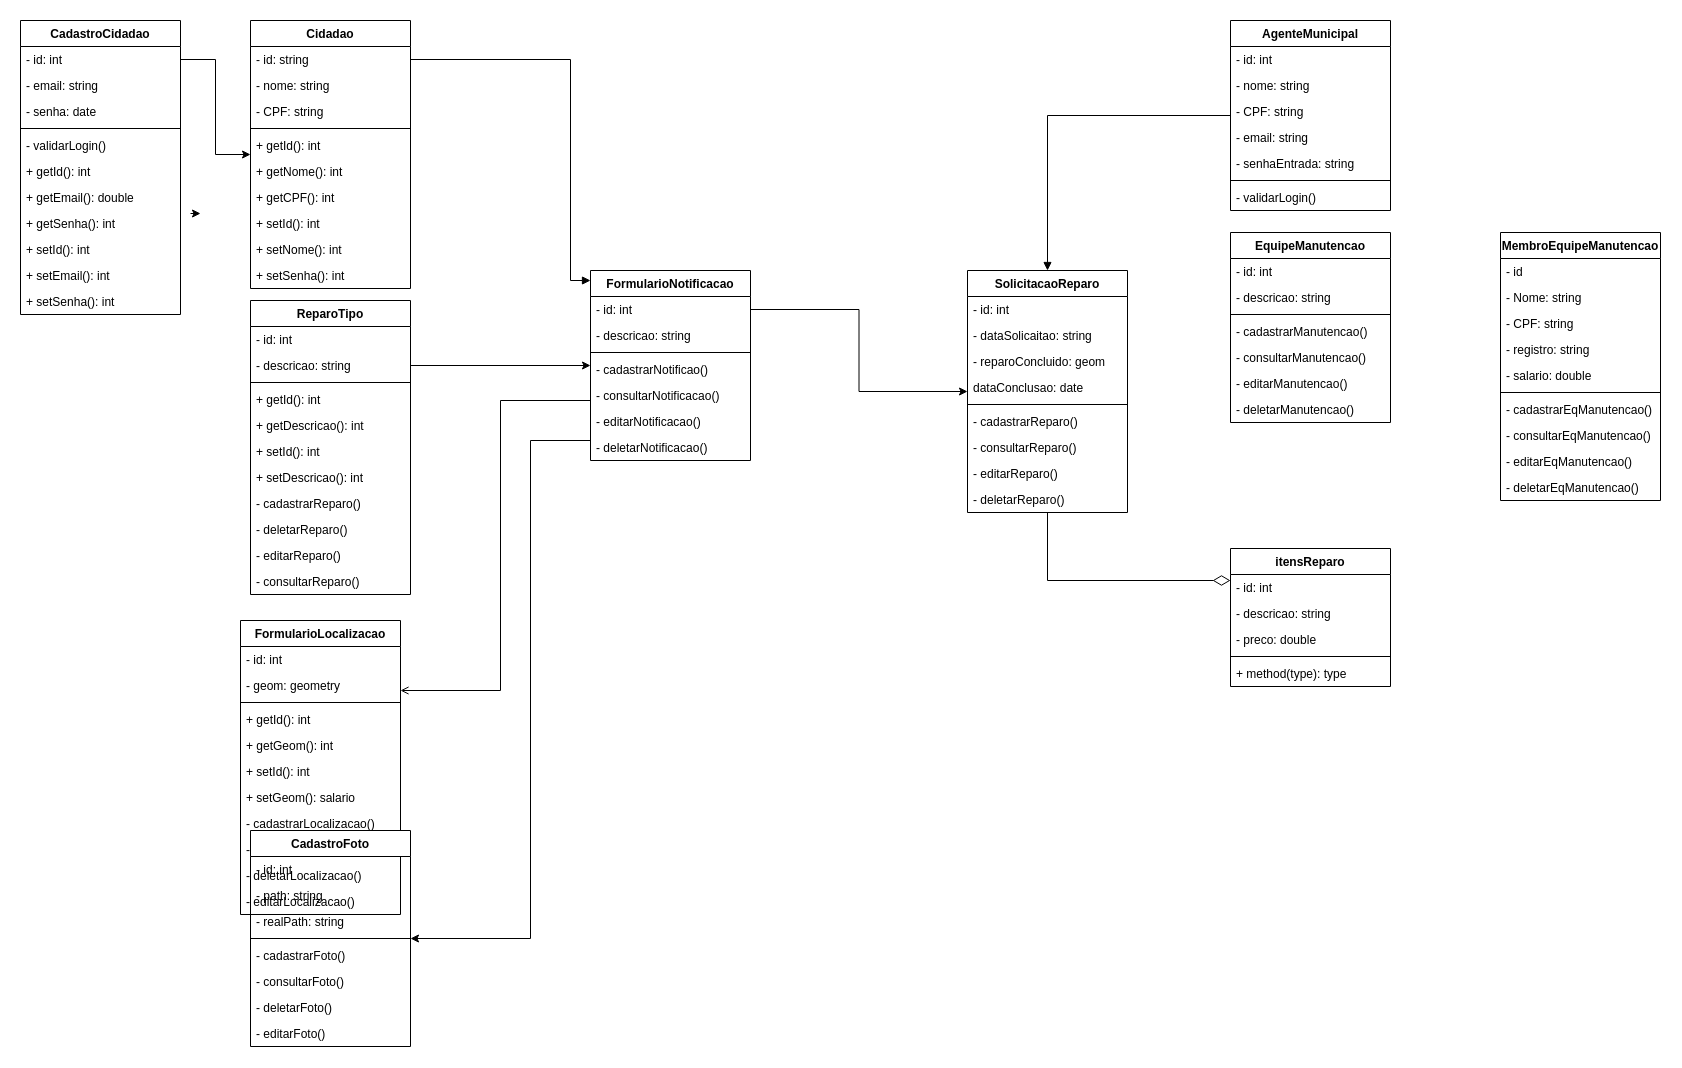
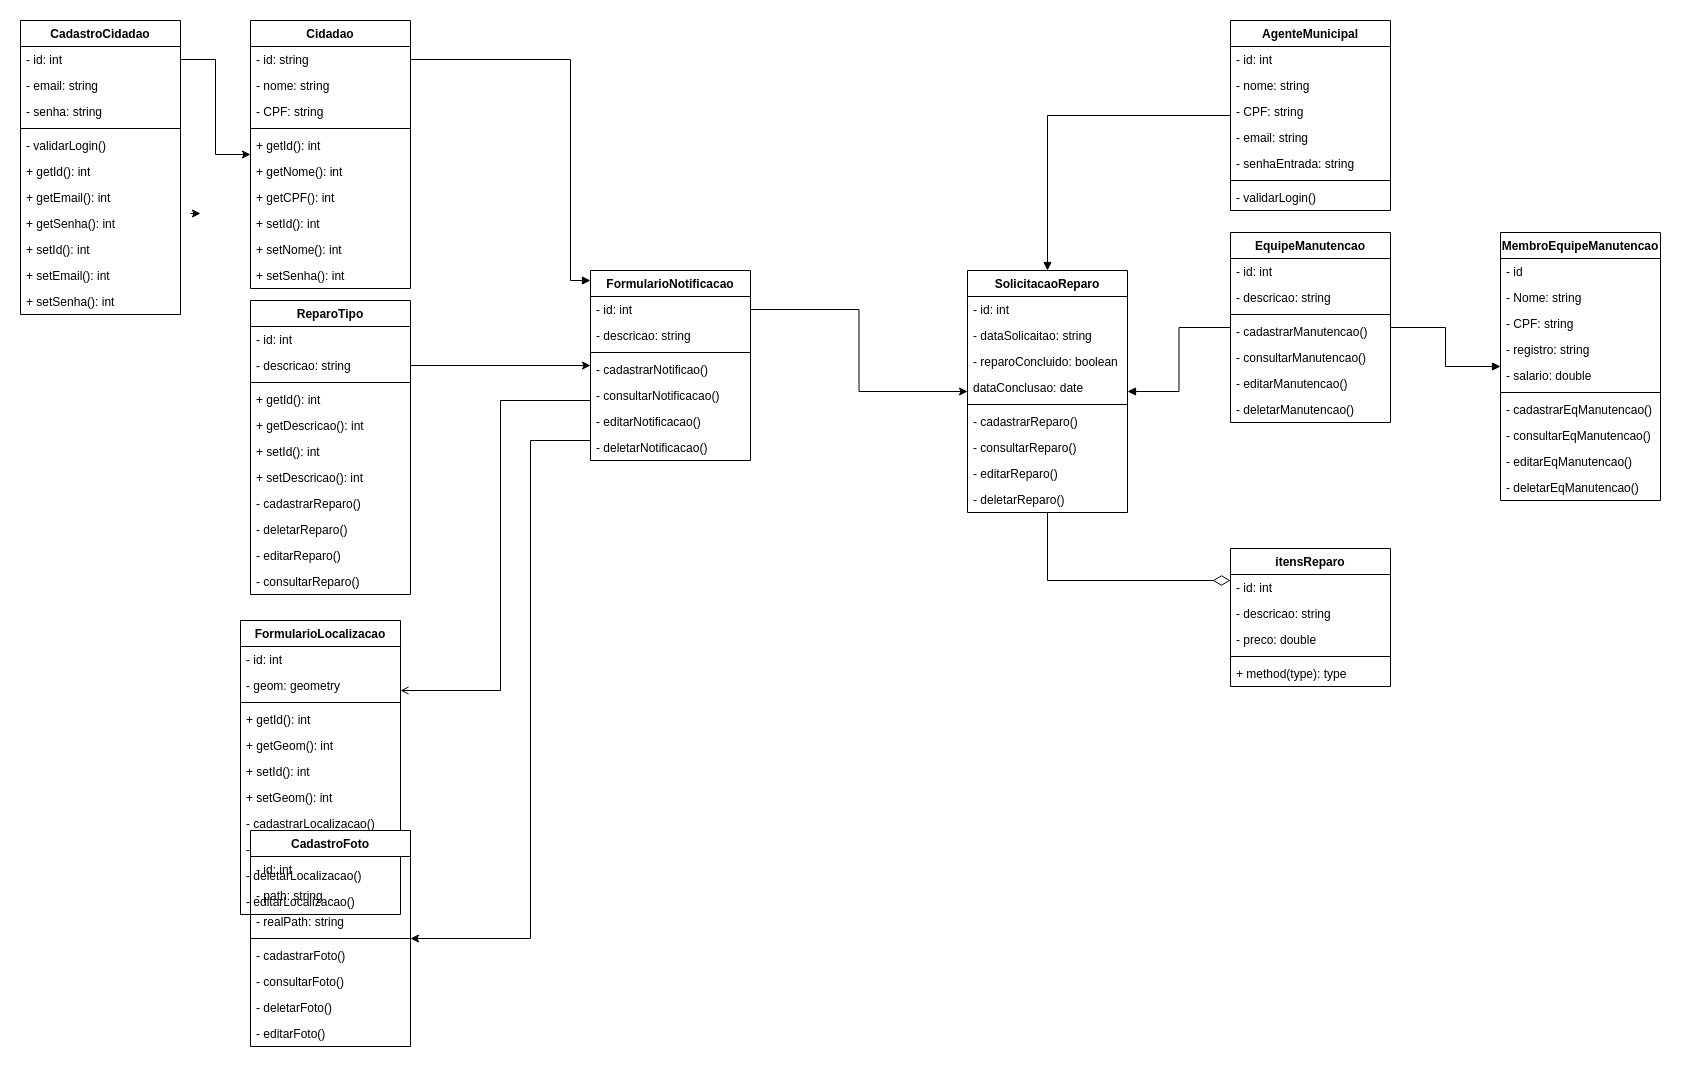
(65, 112) -> (70, 112)
(84, 198) -> (74, 198)
none -> (1446, 343)
none -> (1179, 357)
(1042, 362) -> (1051, 362)
(305, 798) -> (294, 798)
